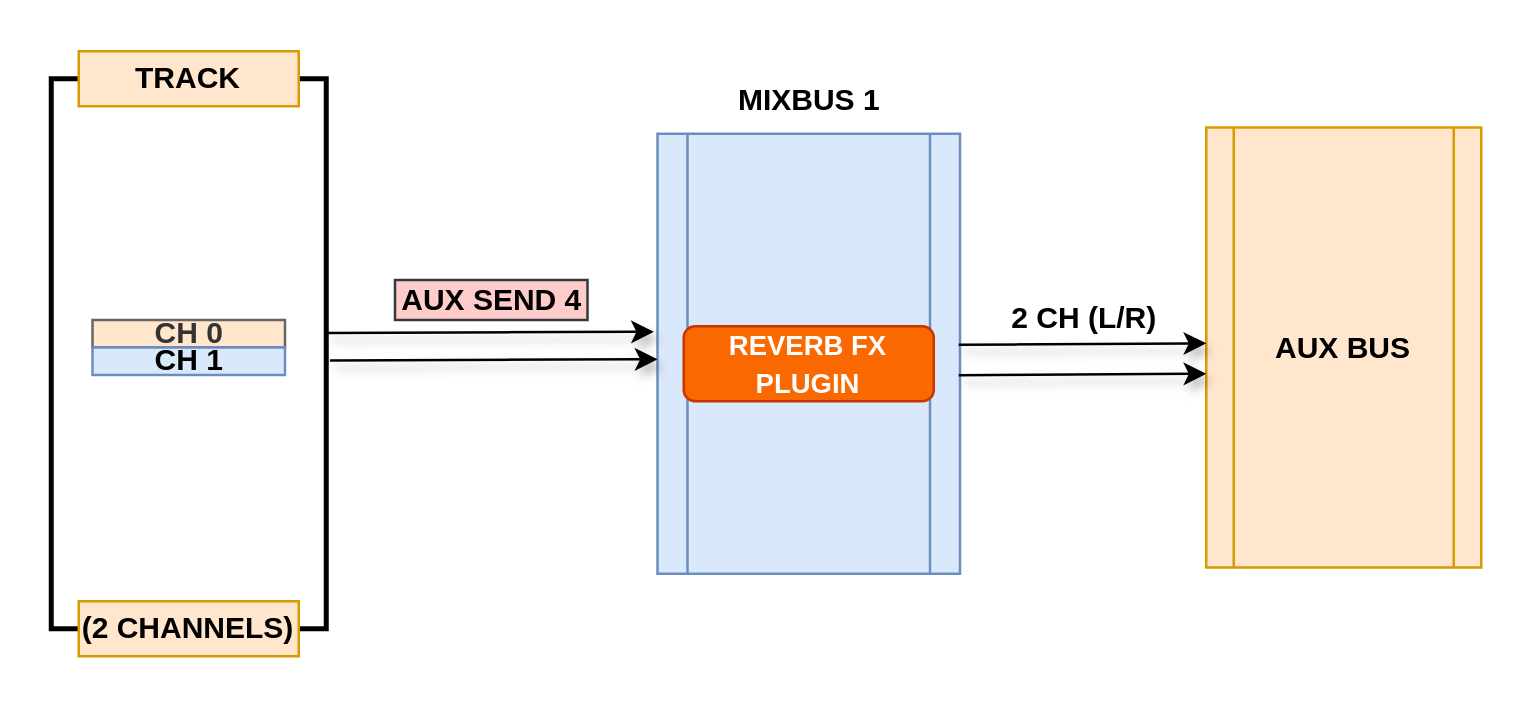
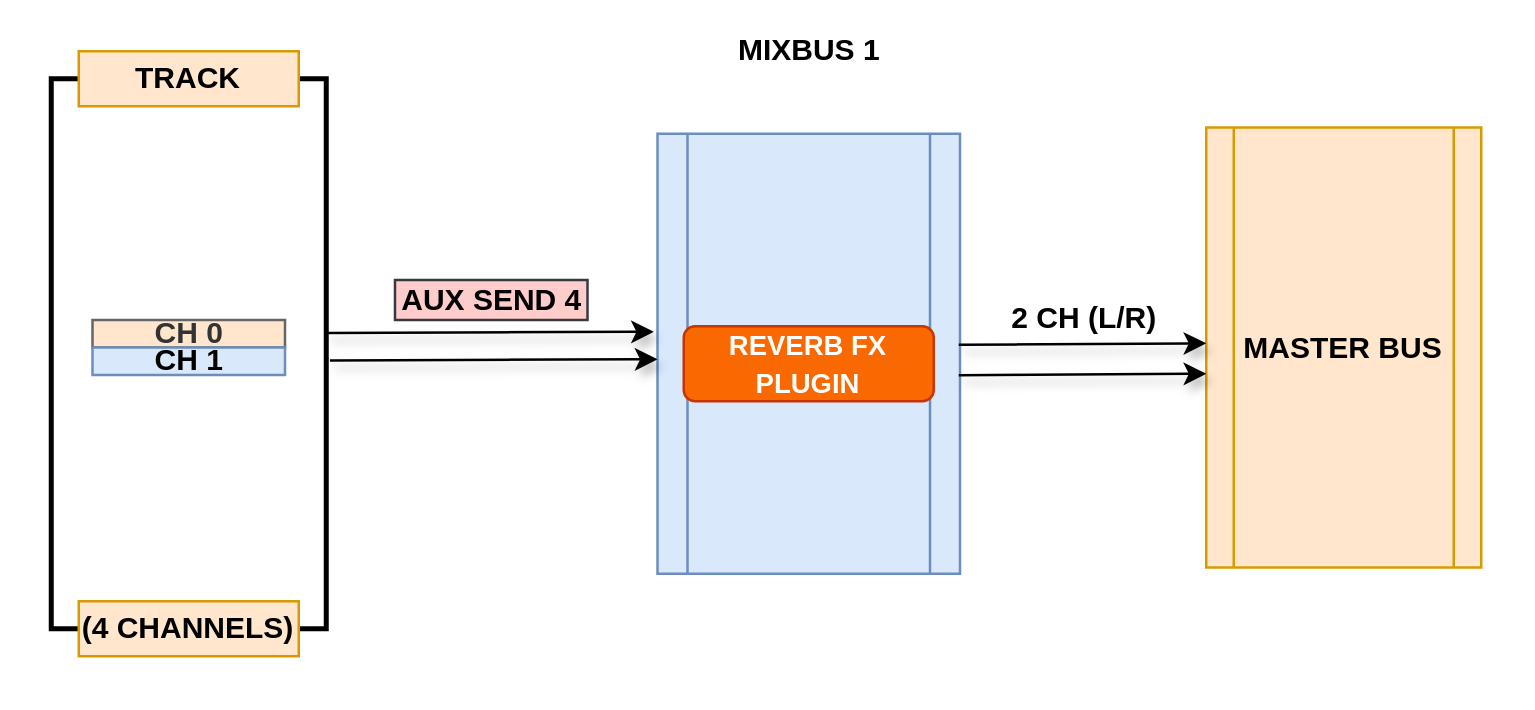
(809, 100) -> (809, 50)
(1344, 349) -> (1344, 349)
(189, 629) -> (189, 629)
